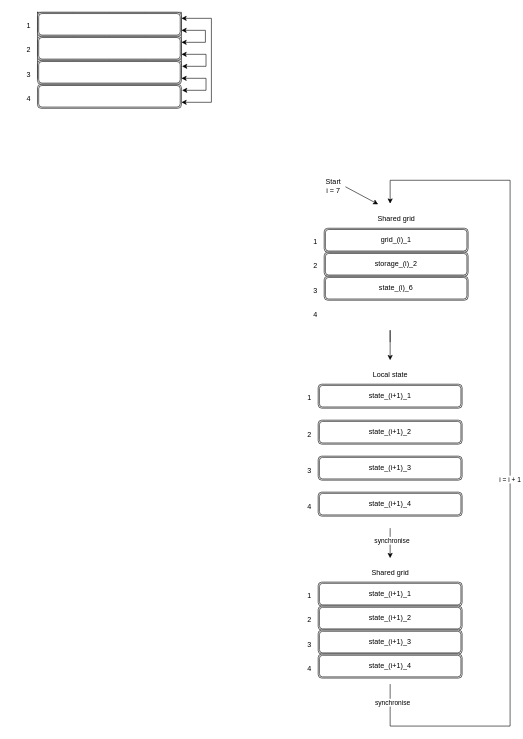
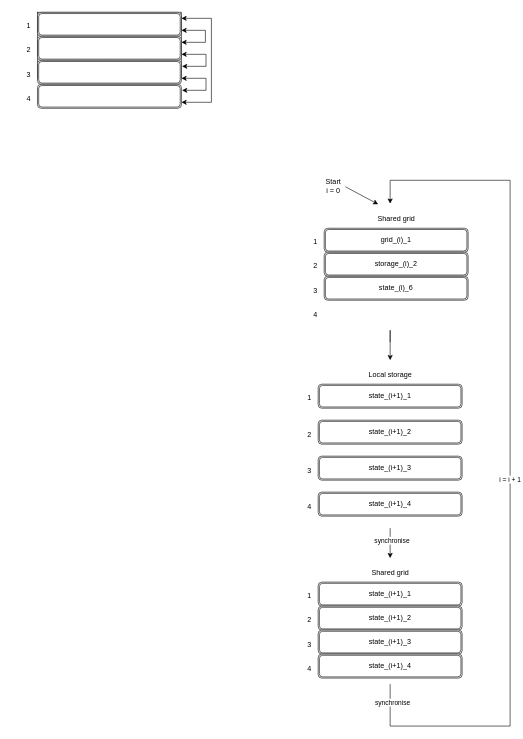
(334, 186) -> (334, 186)
(391, 375) -> (391, 375)
